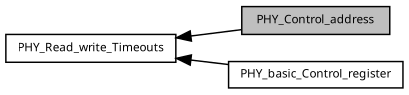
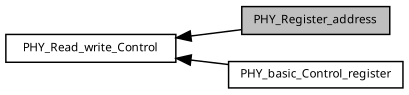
(316, 21) -> (316, 21)
(91, 48) -> (91, 48)
